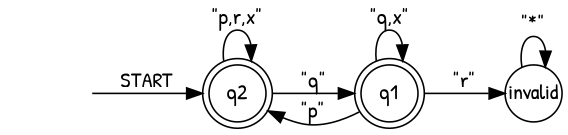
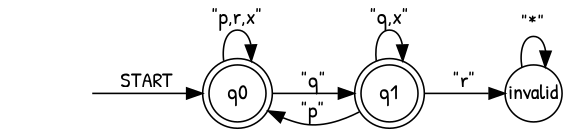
(238, 93) -> (238, 93)
